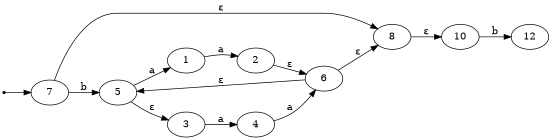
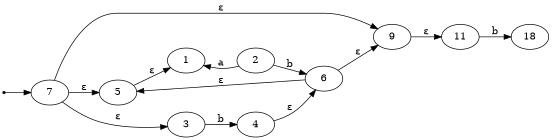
(392, 37) -> (392, 37)
(460, 37) -> (460, 37)
(530, 37) -> (530, 37)
(217, 55) -> (225, 68)
(290, 64) -> (290, 64)
(152, 71) -> (152, 71)
(84, 87) -> (84, 87)
(290, 108) -> (290, 108)
(146, 111) -> (109, 124)
(221, 119) -> (221, 119)
